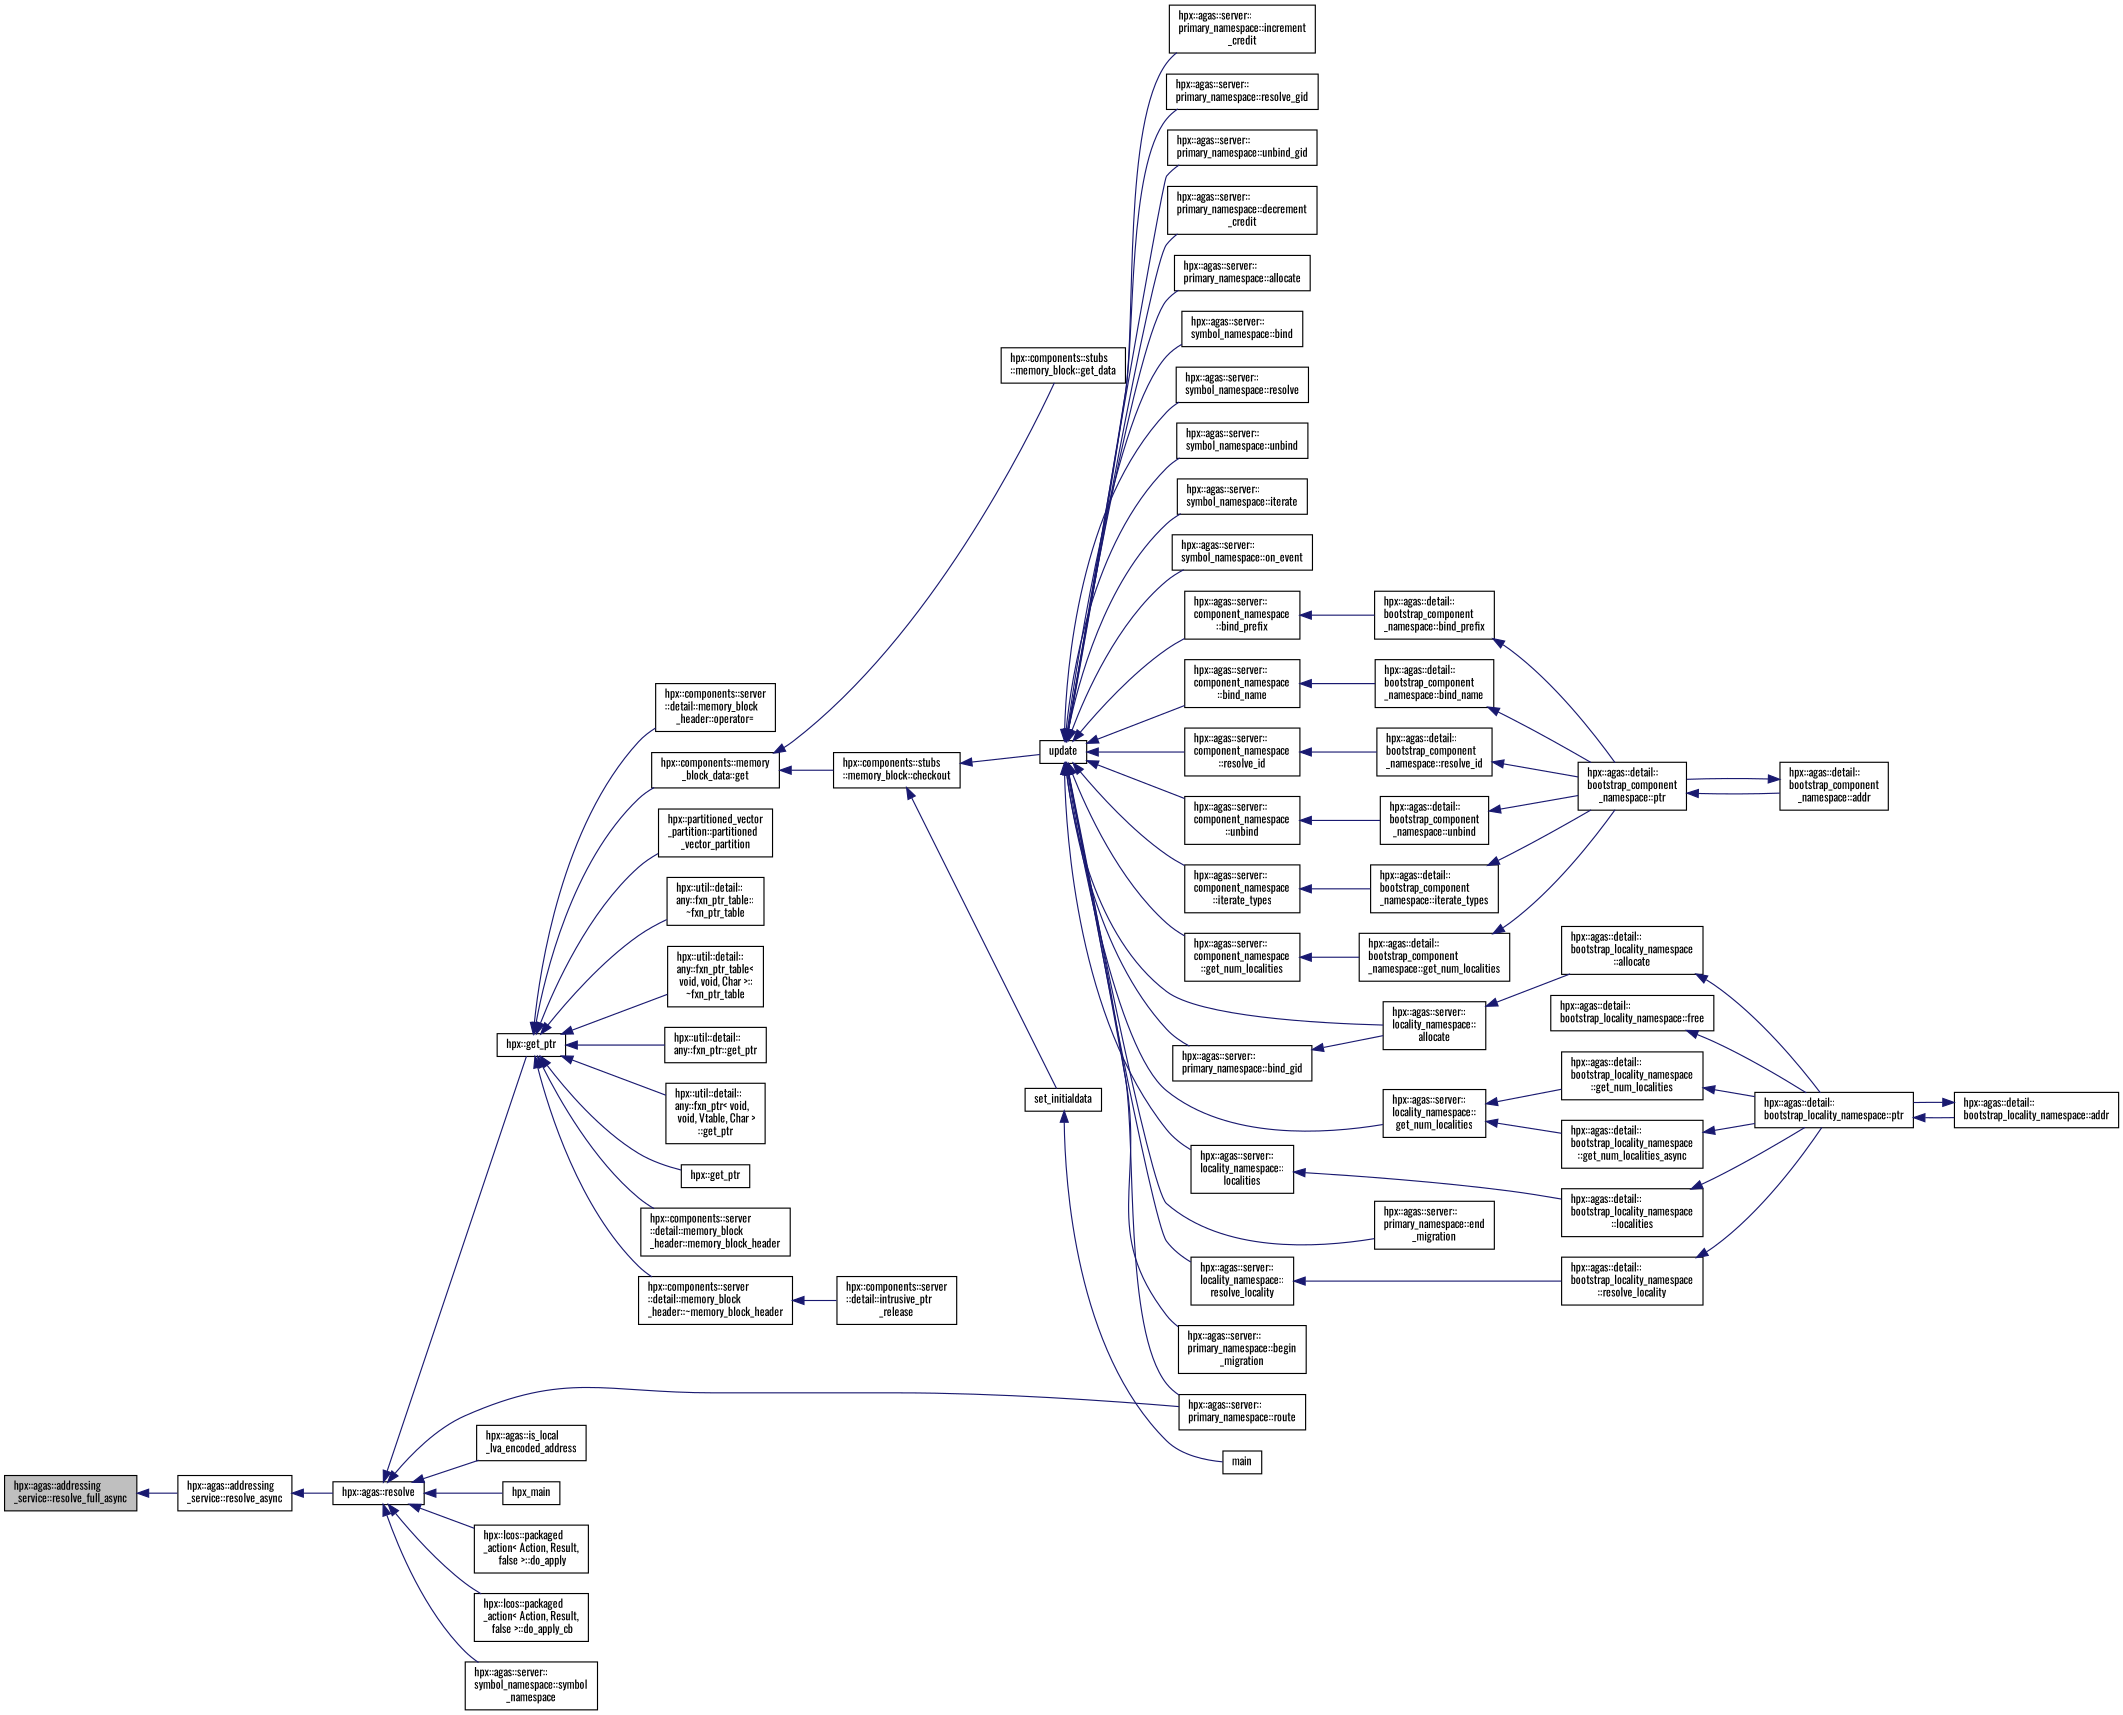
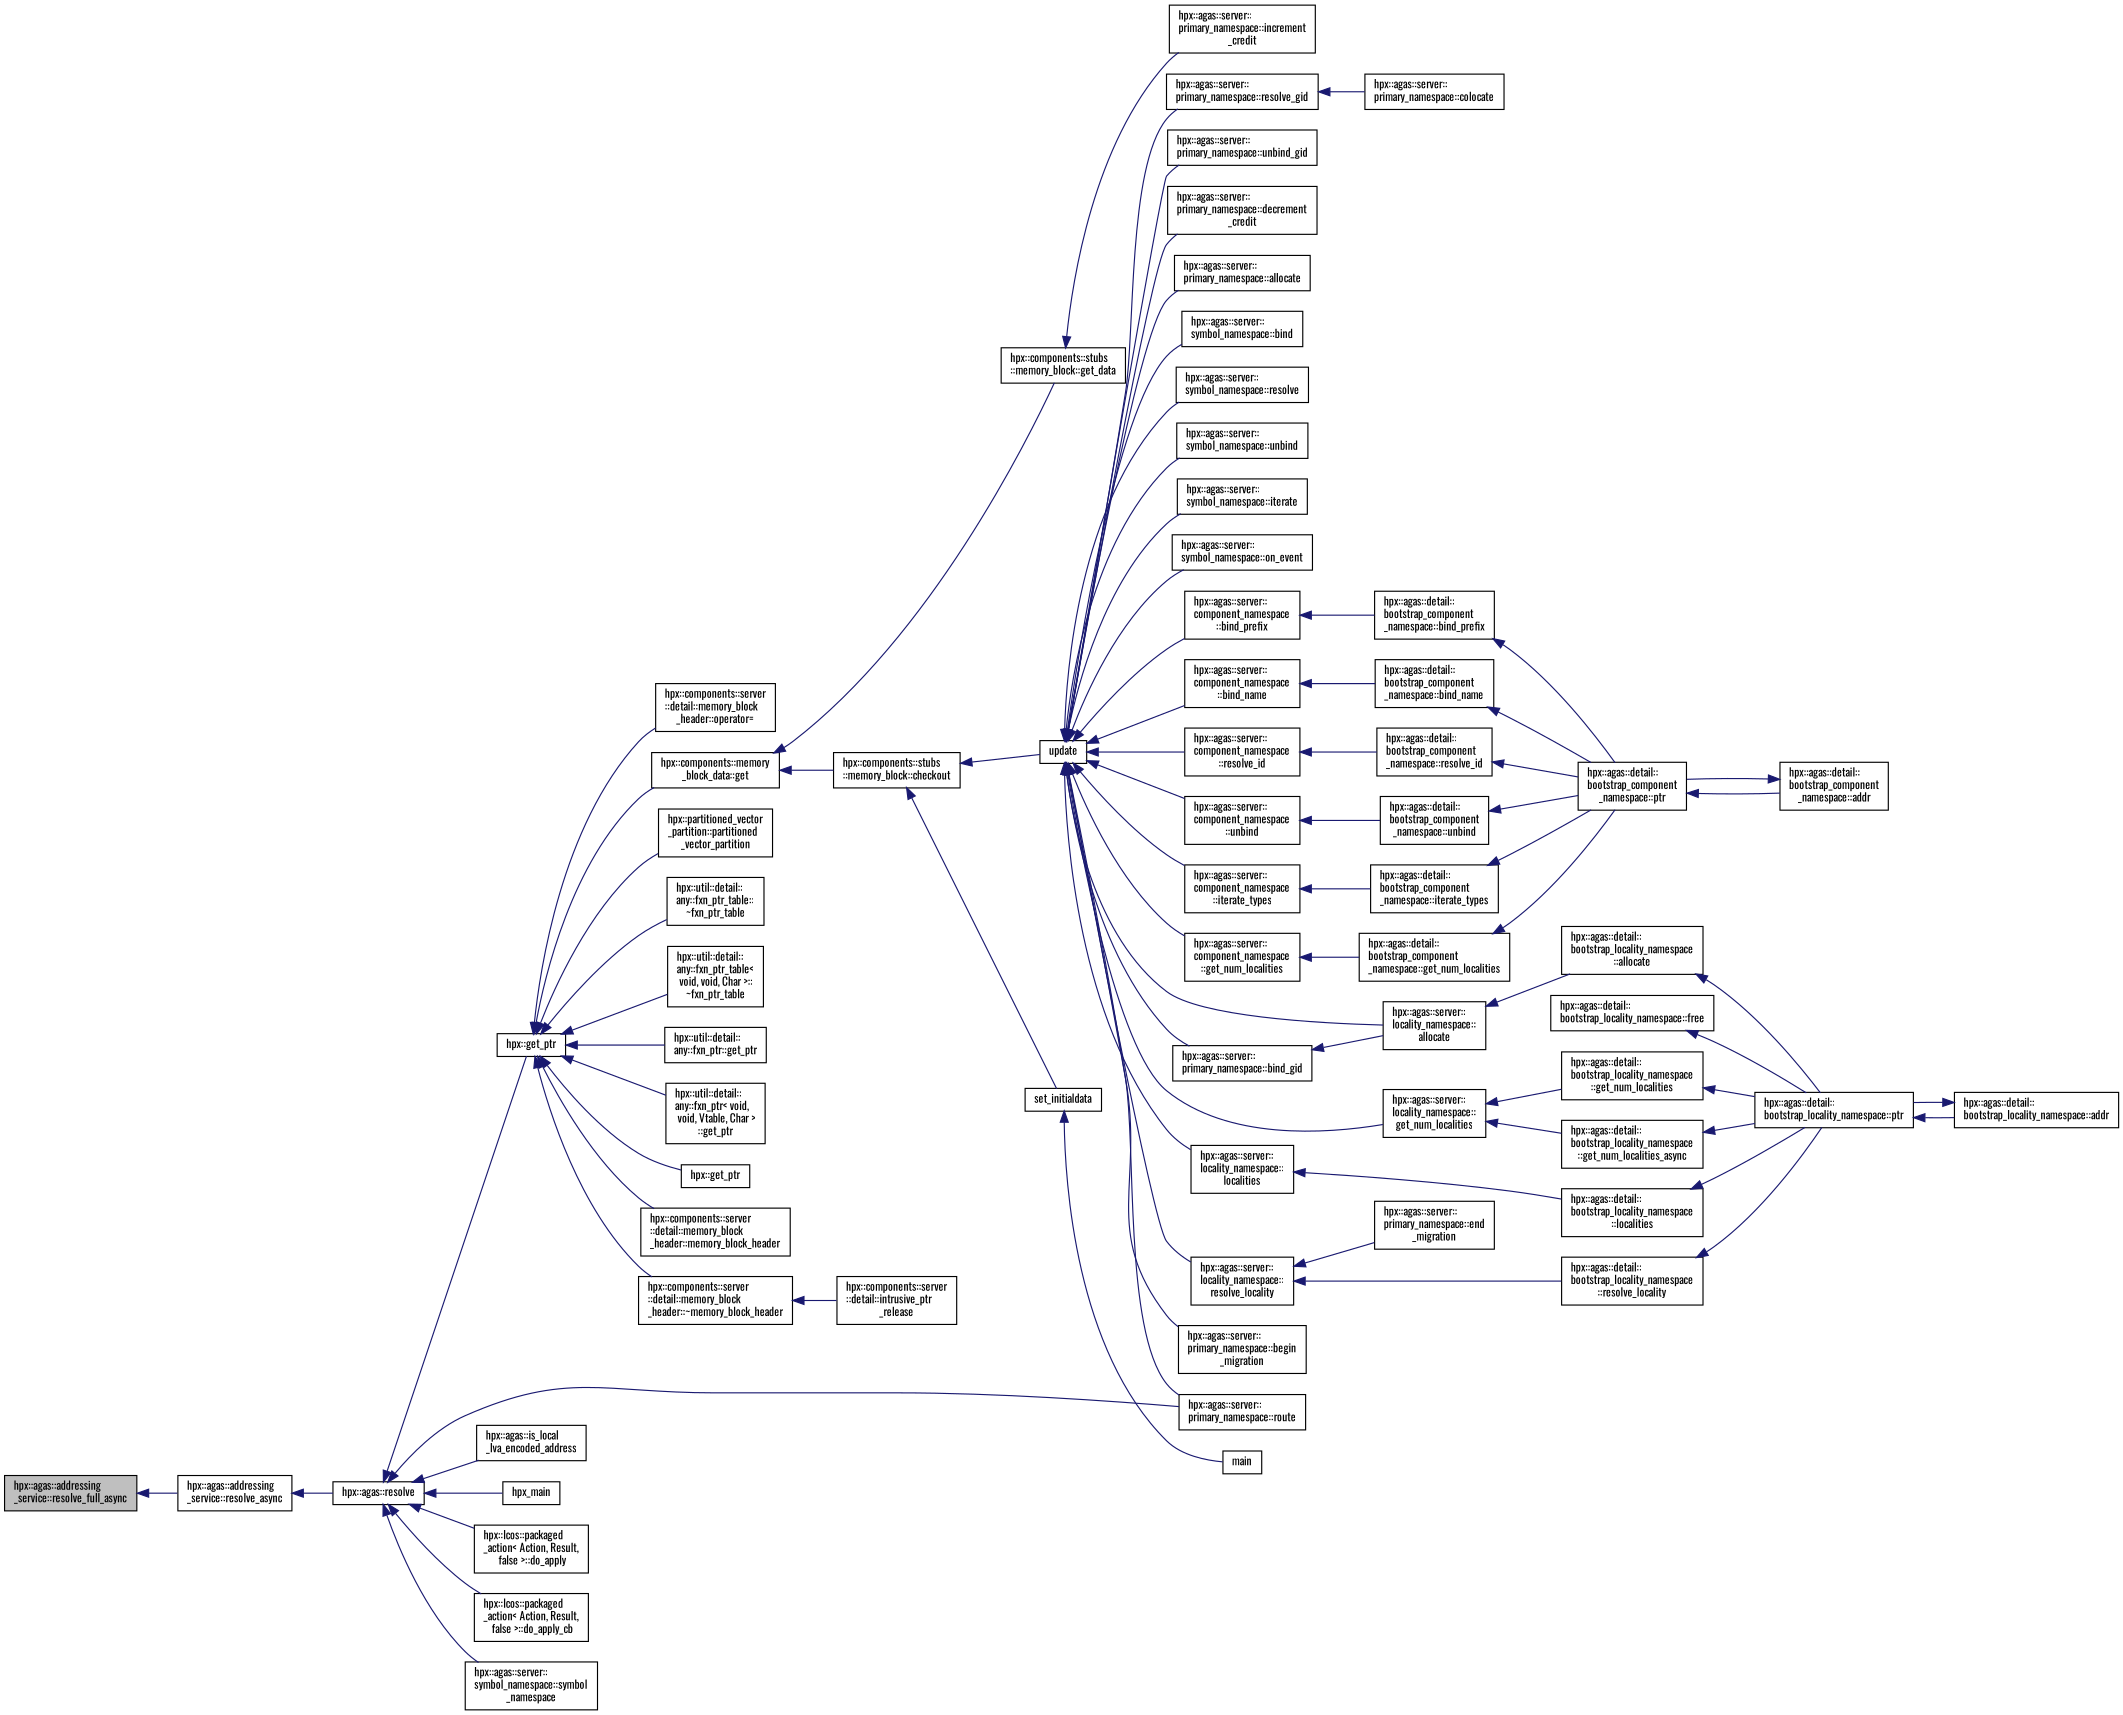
none -> (1434, 92)
(1126, 389) -> (1100, 184)
(1156, 1176) -> (1340, 1253)
